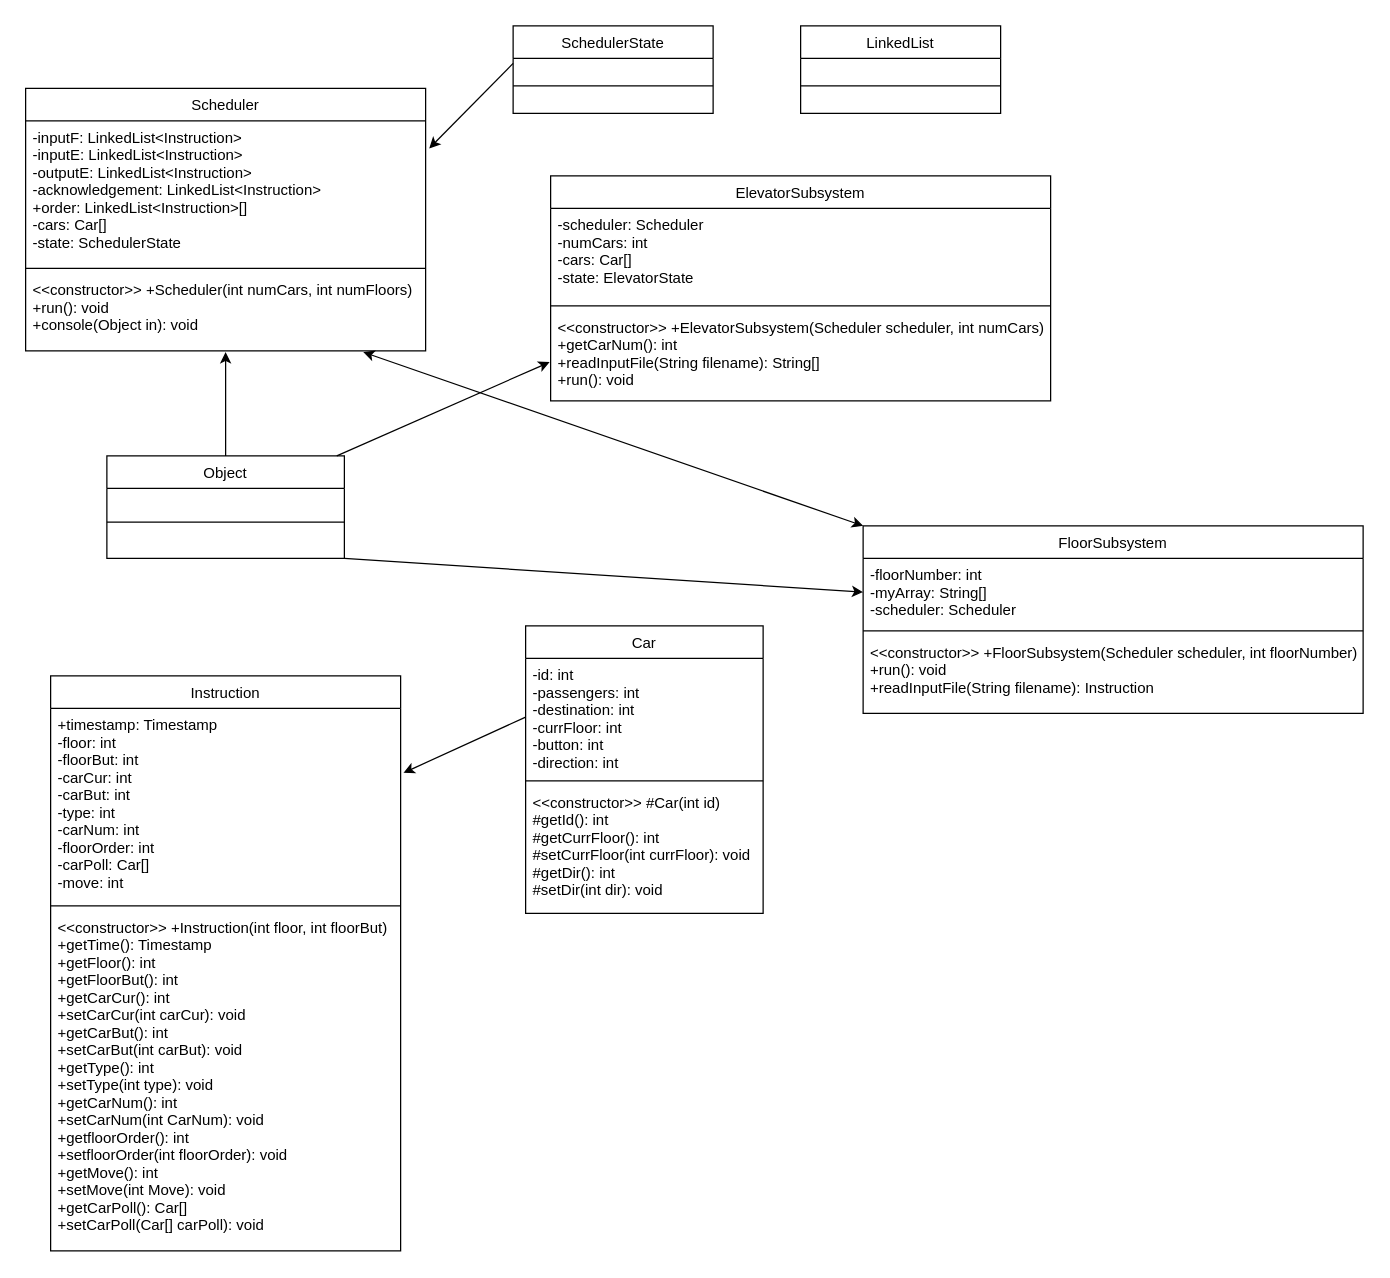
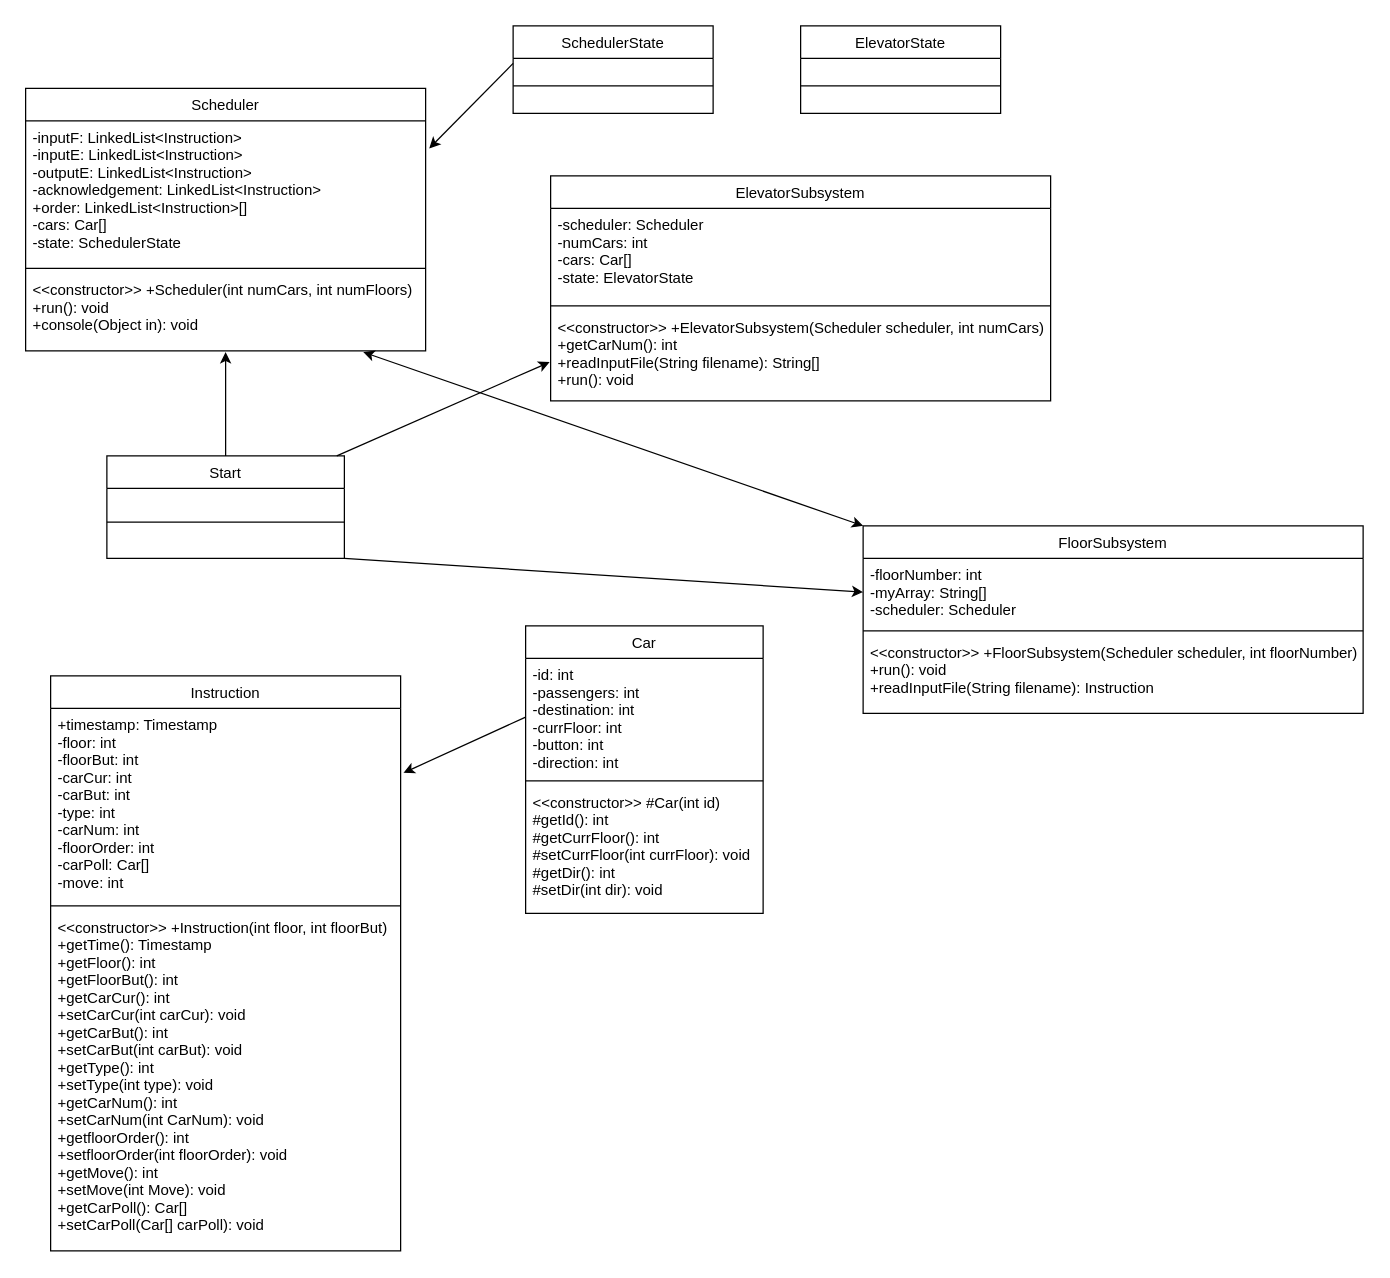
(900, 43) -> (900, 43)
(225, 473) -> (225, 473)
